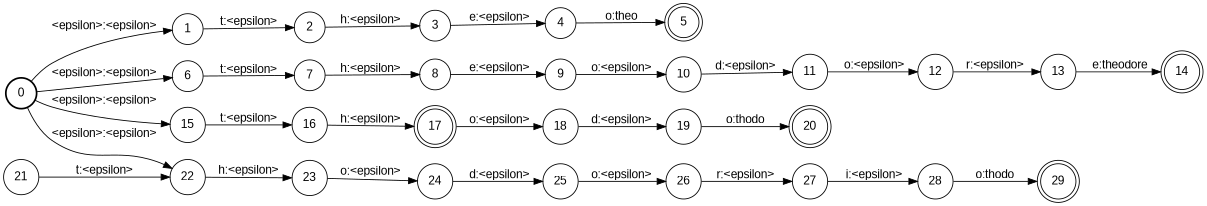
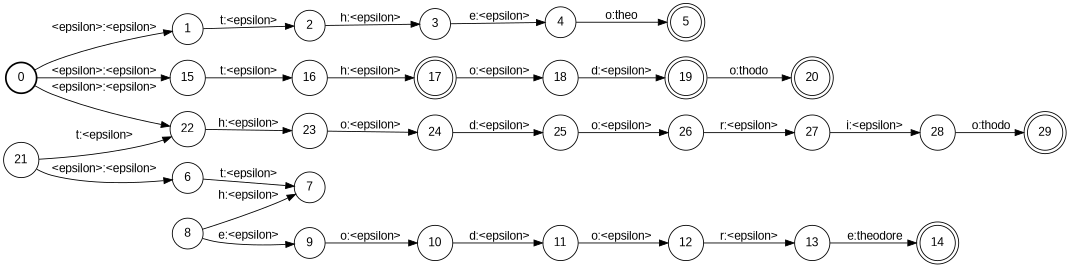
(368, 75) -> (246, 215)
(100, 85) -> (99, 182)
(684, 127) -> (686, 78)
